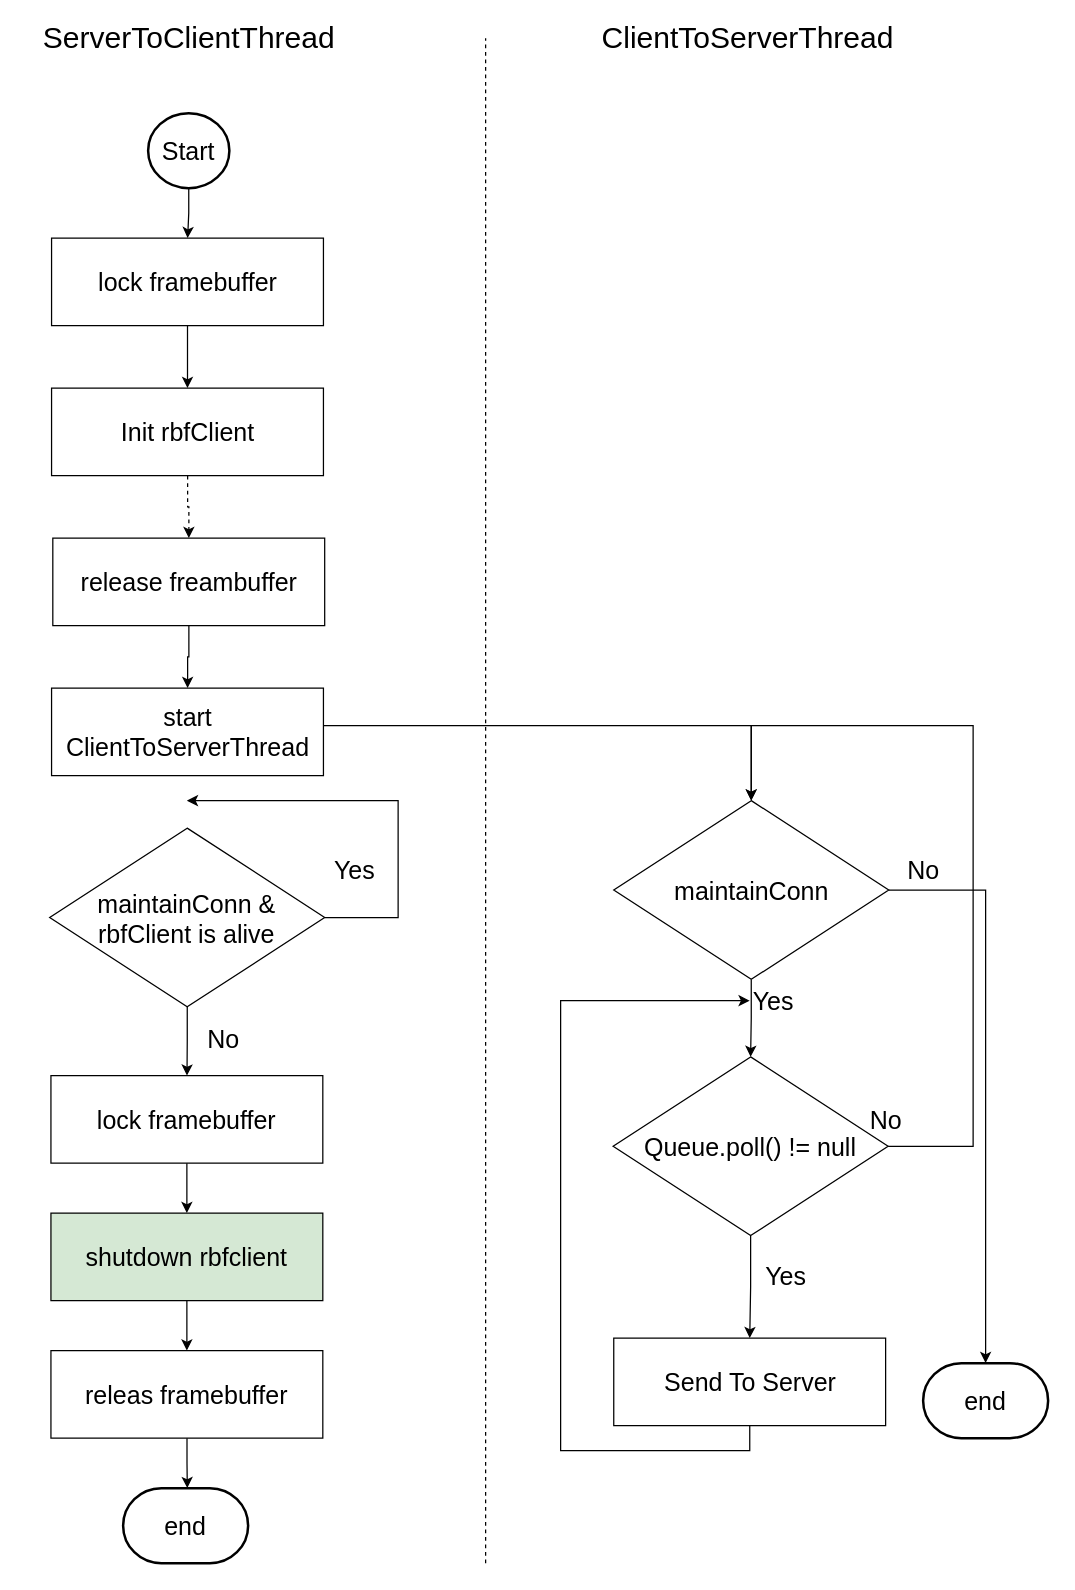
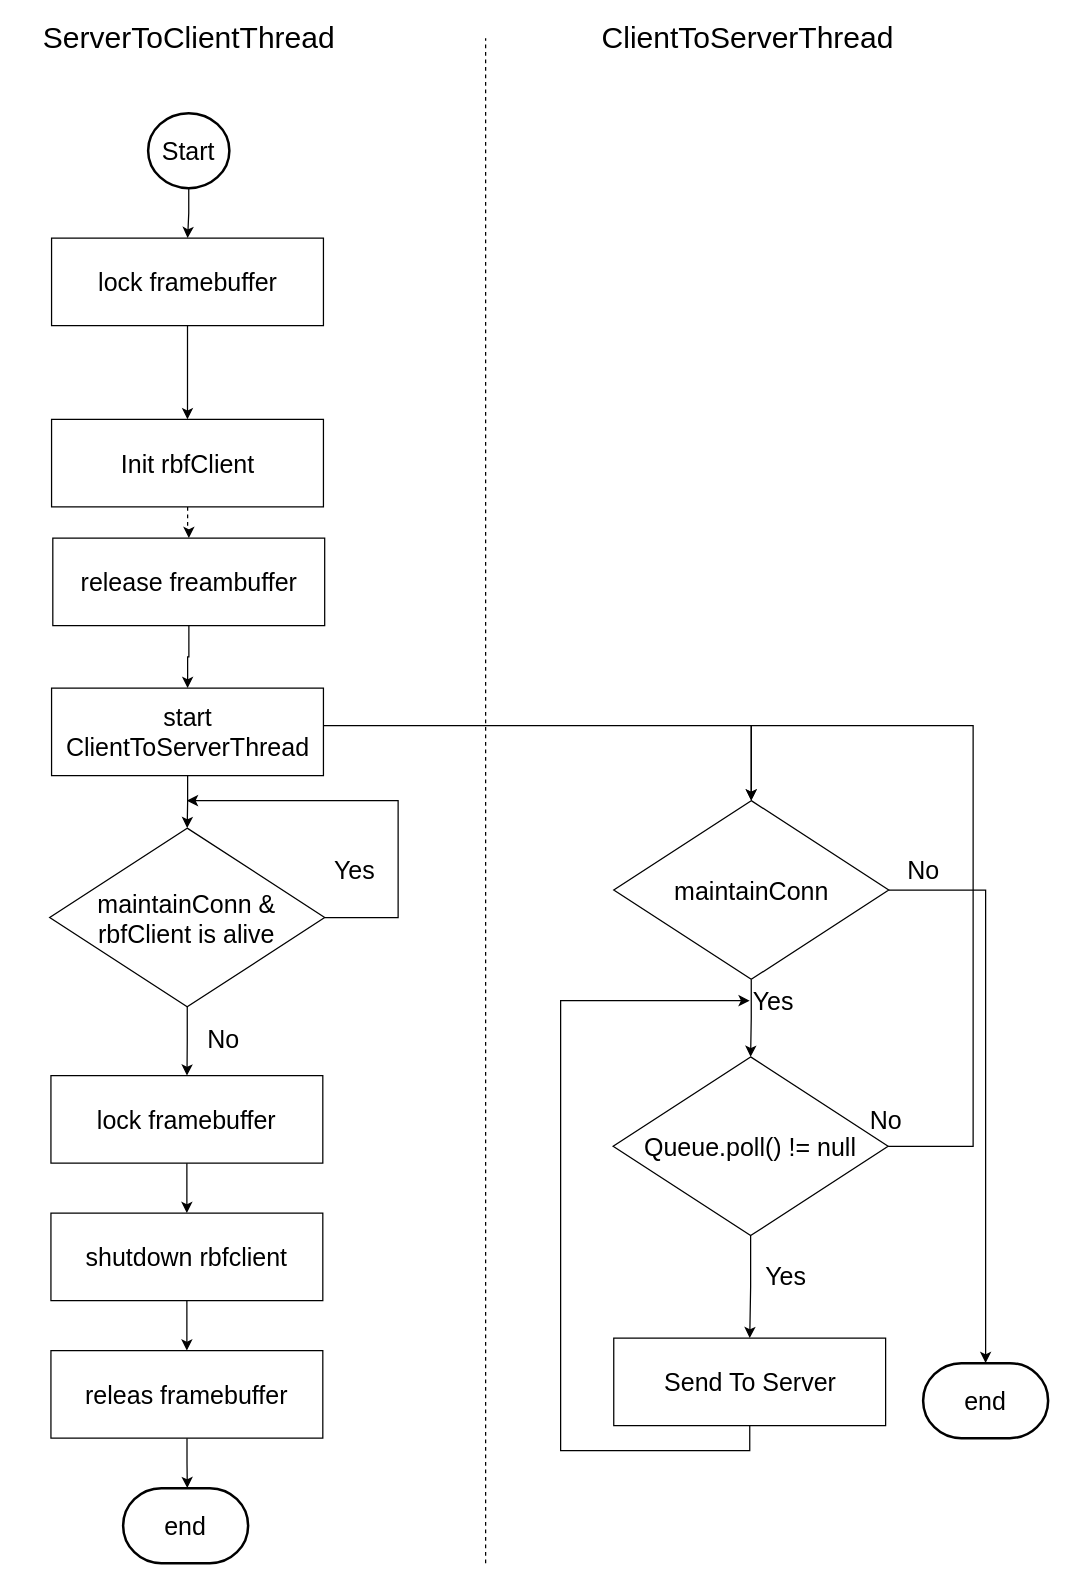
(188, 432) -> (188, 463)
none -> (188, 798)
(187, 1257) -> (187, 1257)
